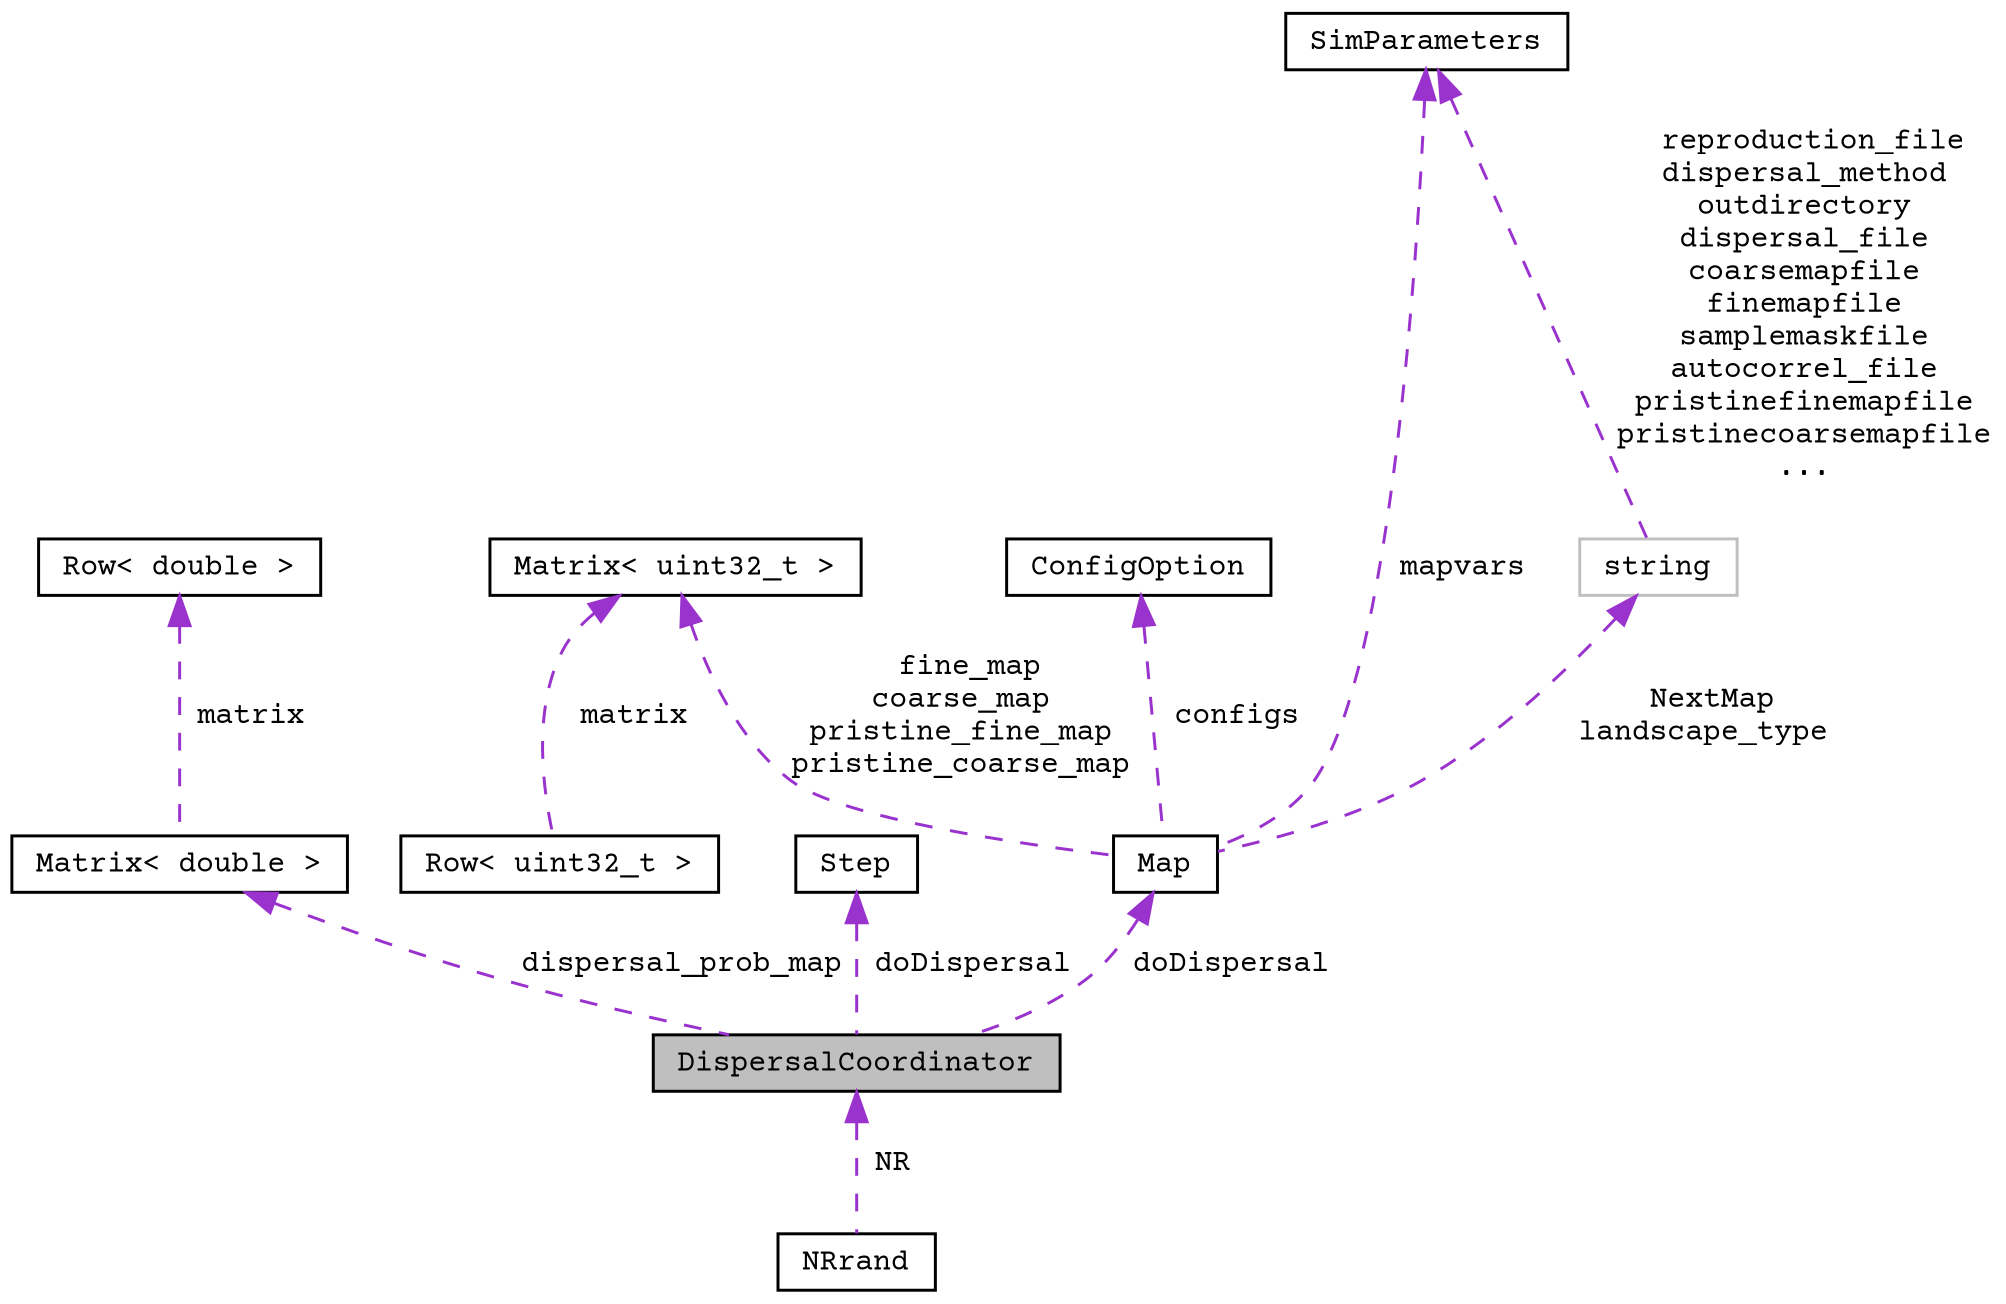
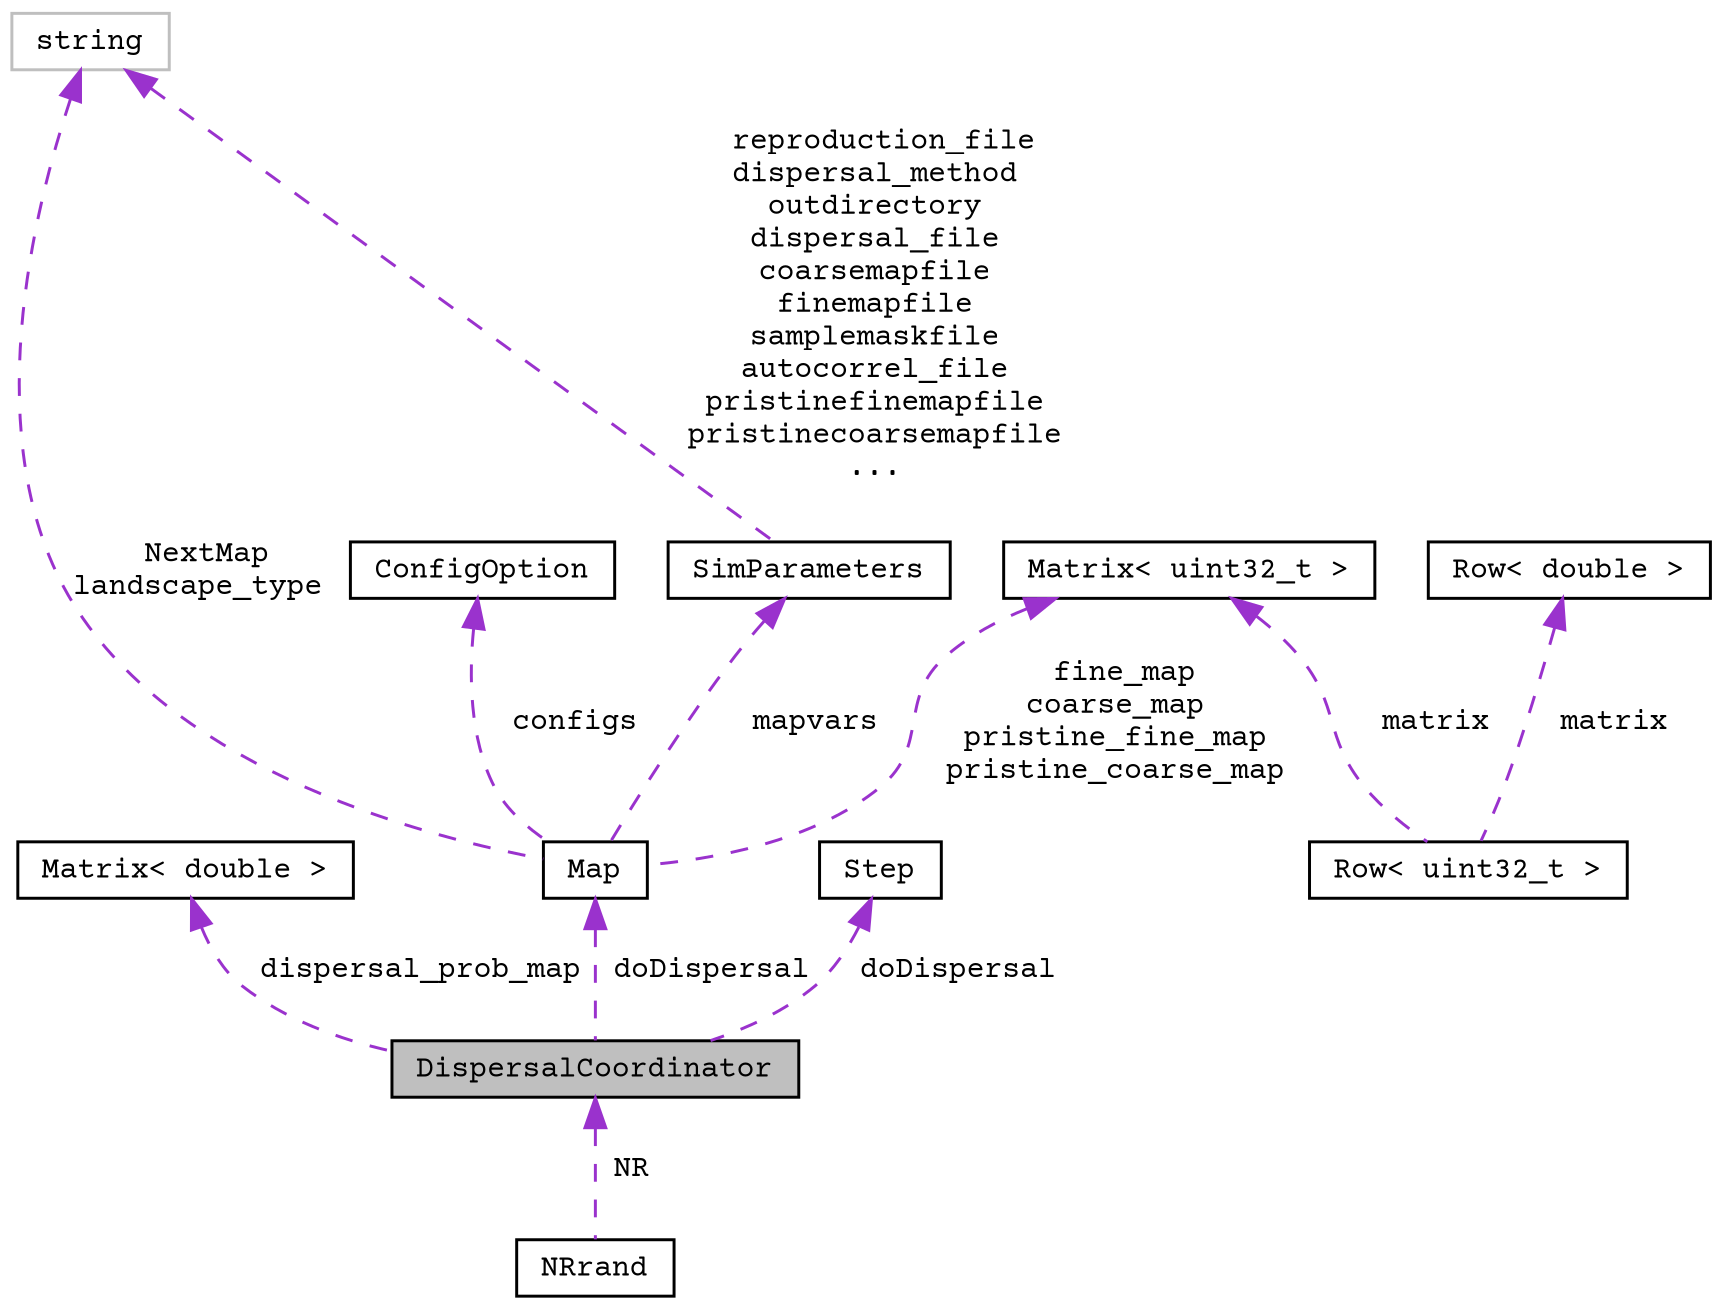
(1549, 318) -> (462, 315)
(180, 731) -> (1522, 736)
